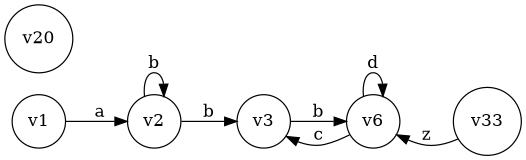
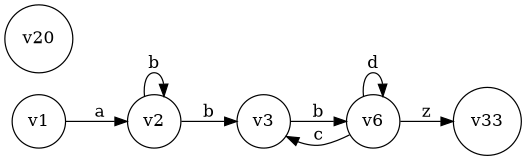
(433, 145) -> (421, 121)
